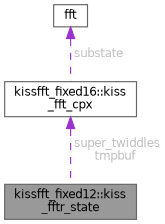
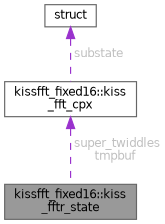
(71, 16) -> (71, 16)
(71, 202) -> (71, 202)
